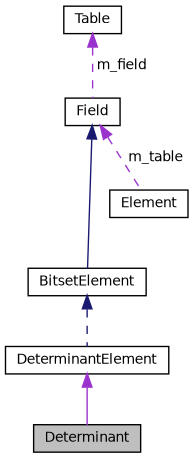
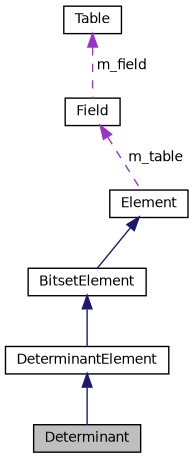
(90, 204) -> (114, 248)
(87, 328) -> (87, 328)
(87, 406) -> (87, 406)
